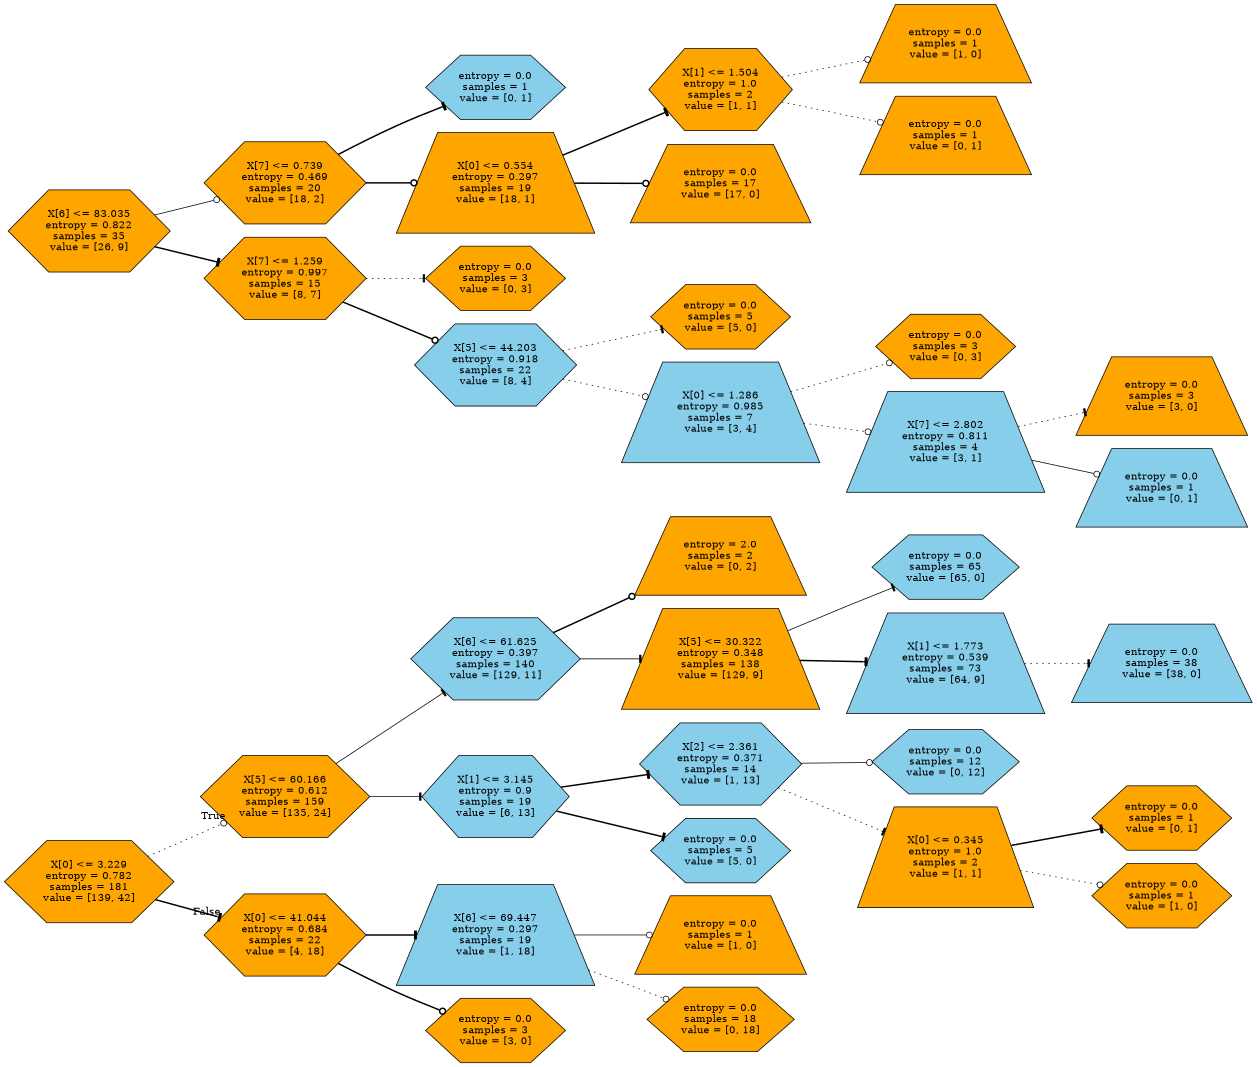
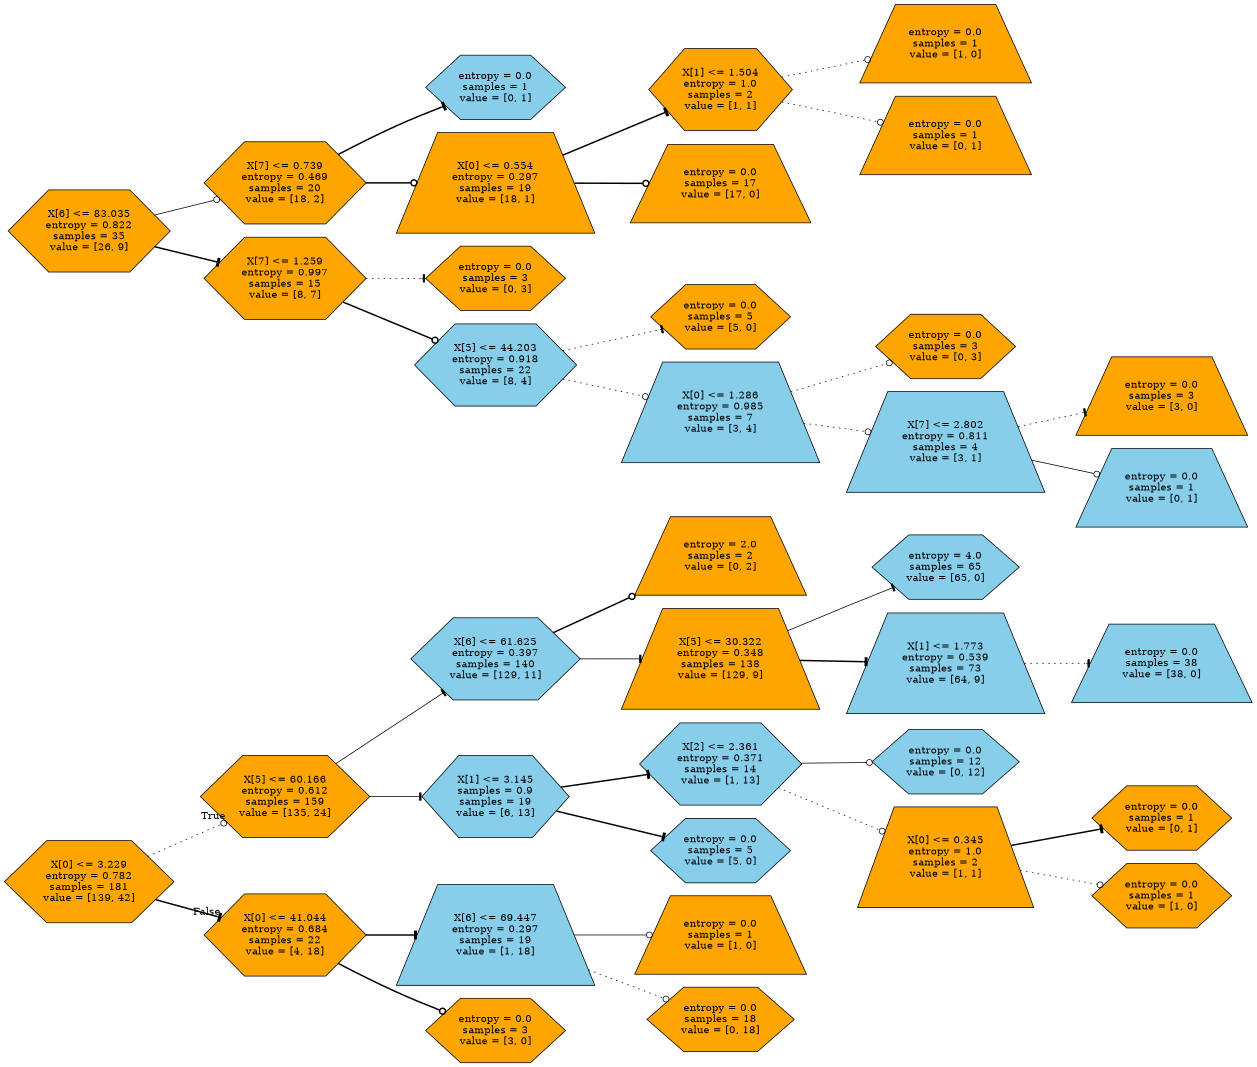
(946, 567) -> (946, 567)
(496, 797) -> (496, 797)
(829, 809) -> (829, 809)
